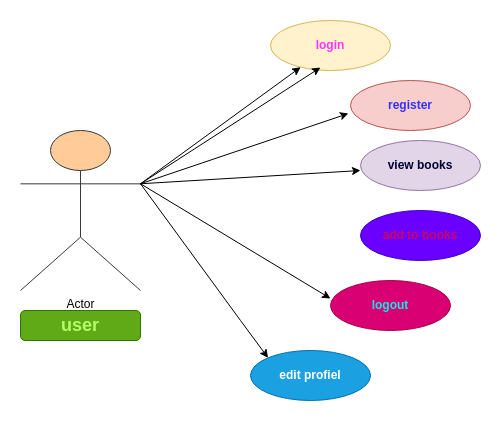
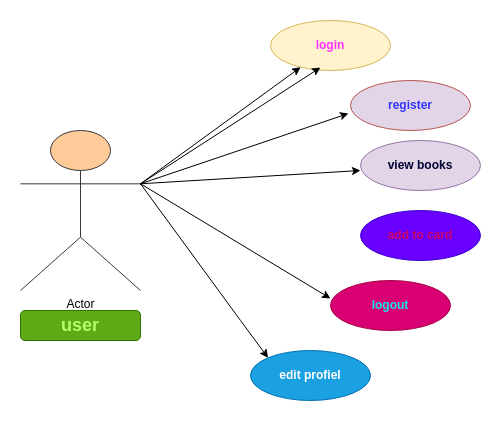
(411, 106) -> (411, 106)
(421, 236) -> (421, 236)
